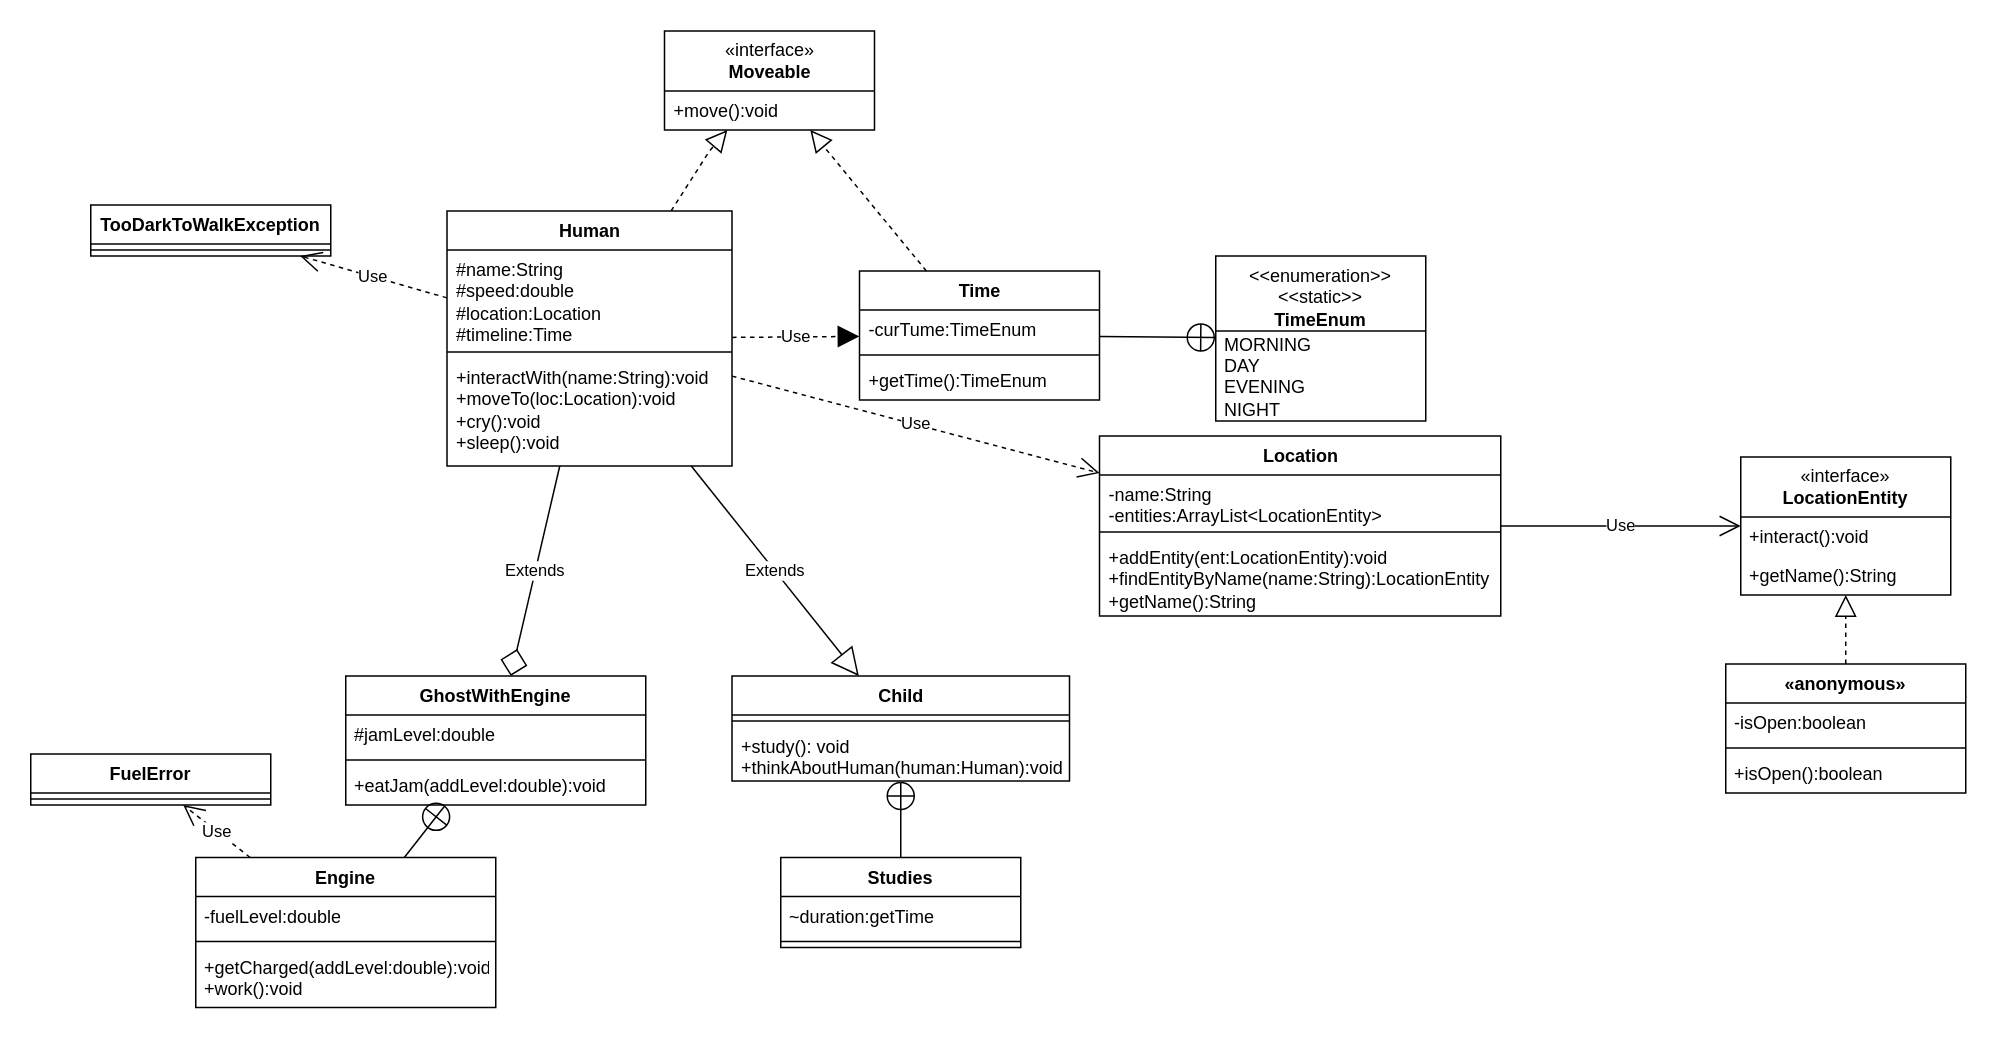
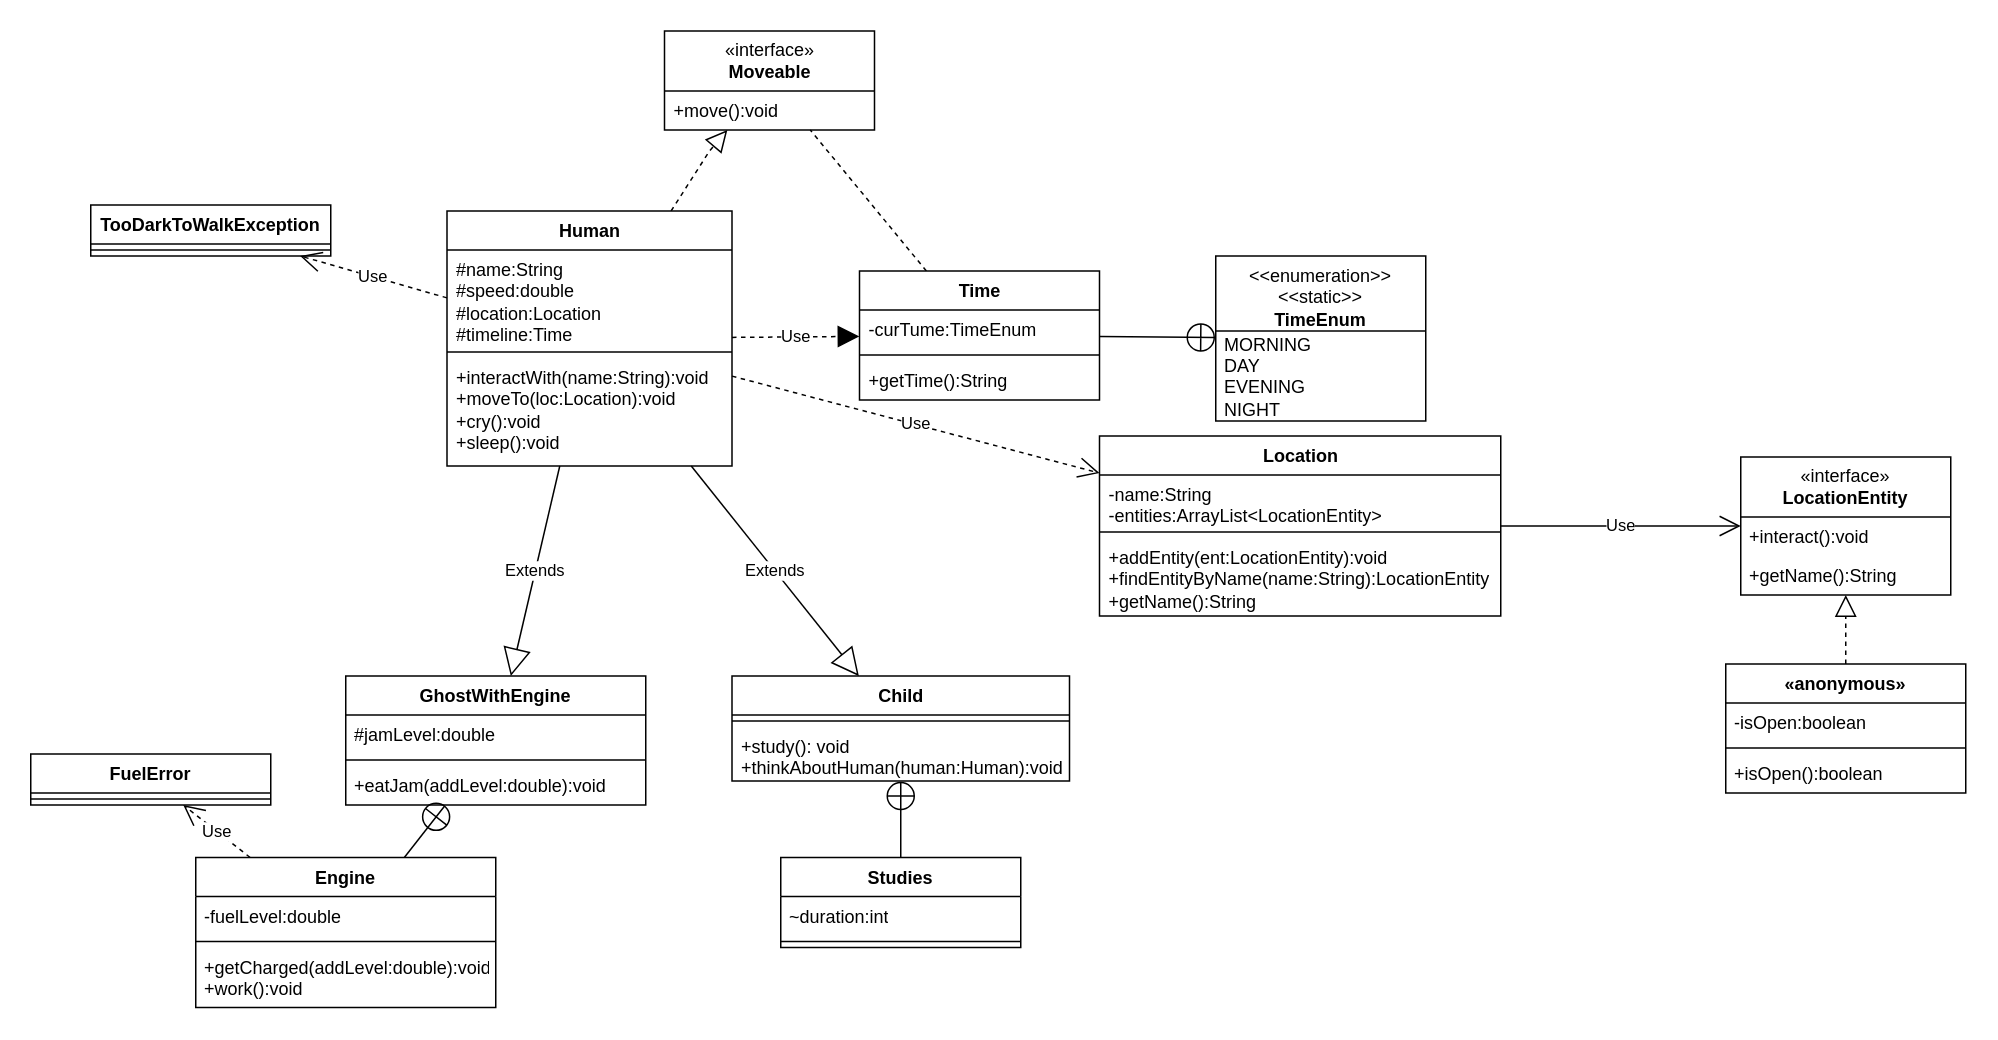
(825, 148) -> (818, 139)
(958, 382) -> (948, 382)
(517, 648) -> (517, 648)
(868, 918) -> (848, 918)
